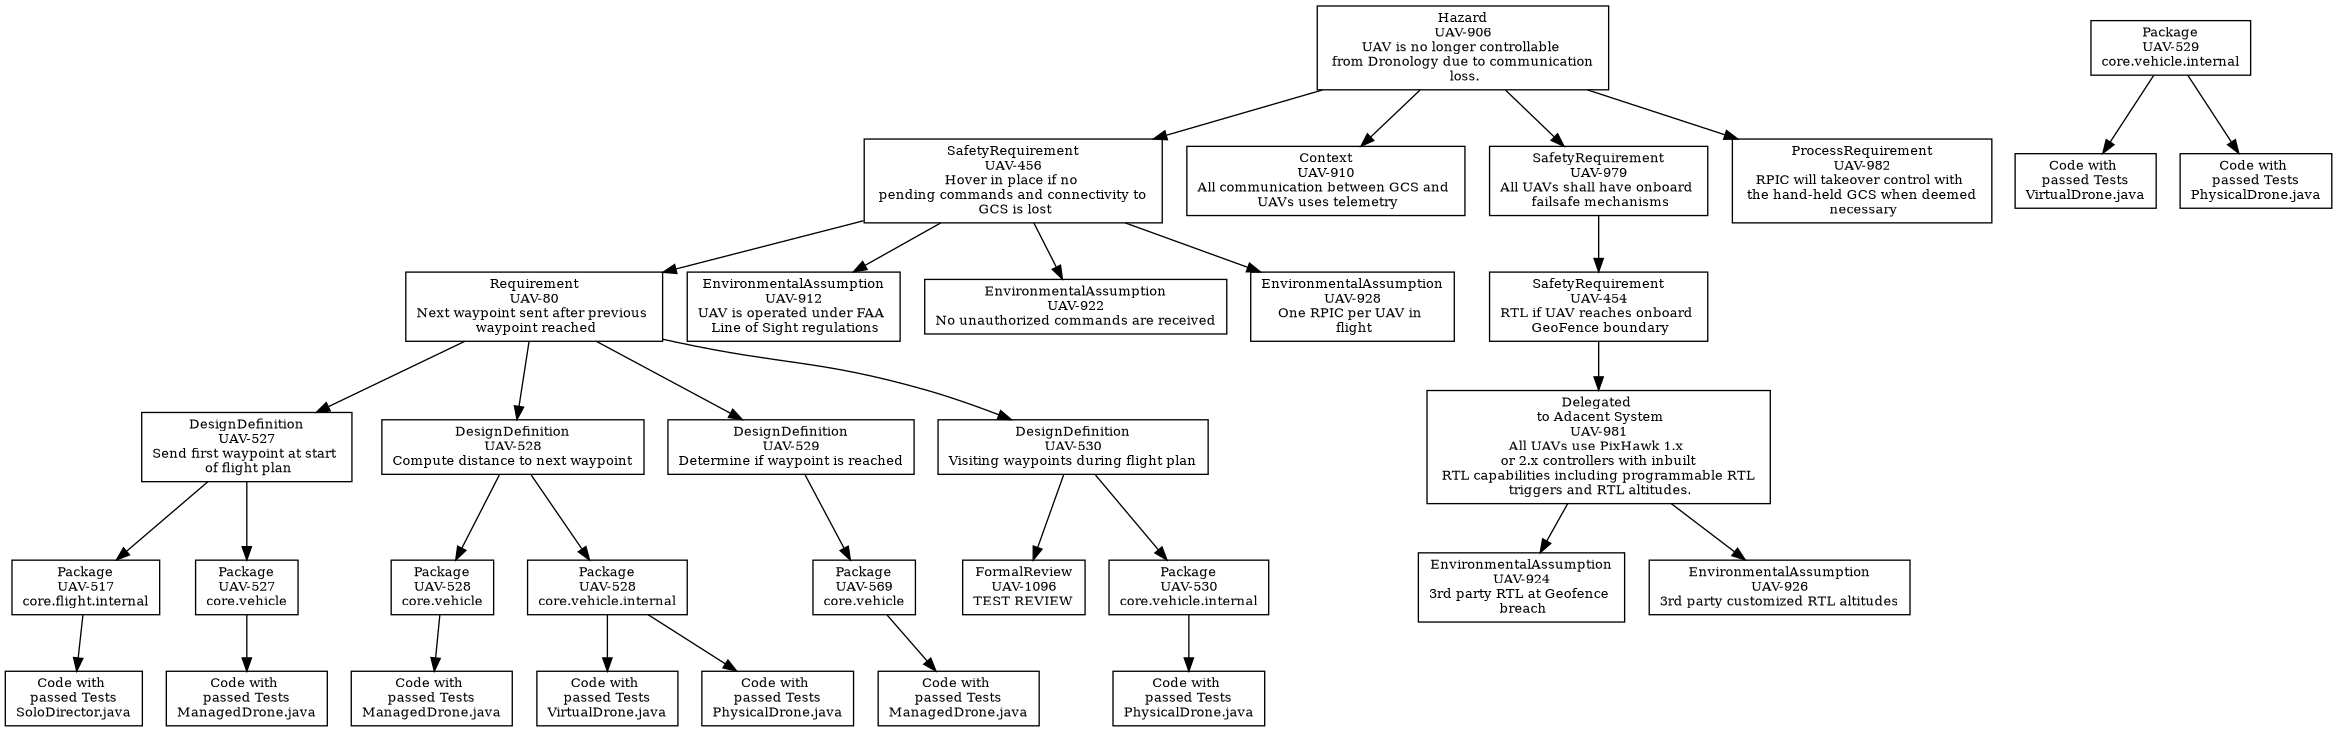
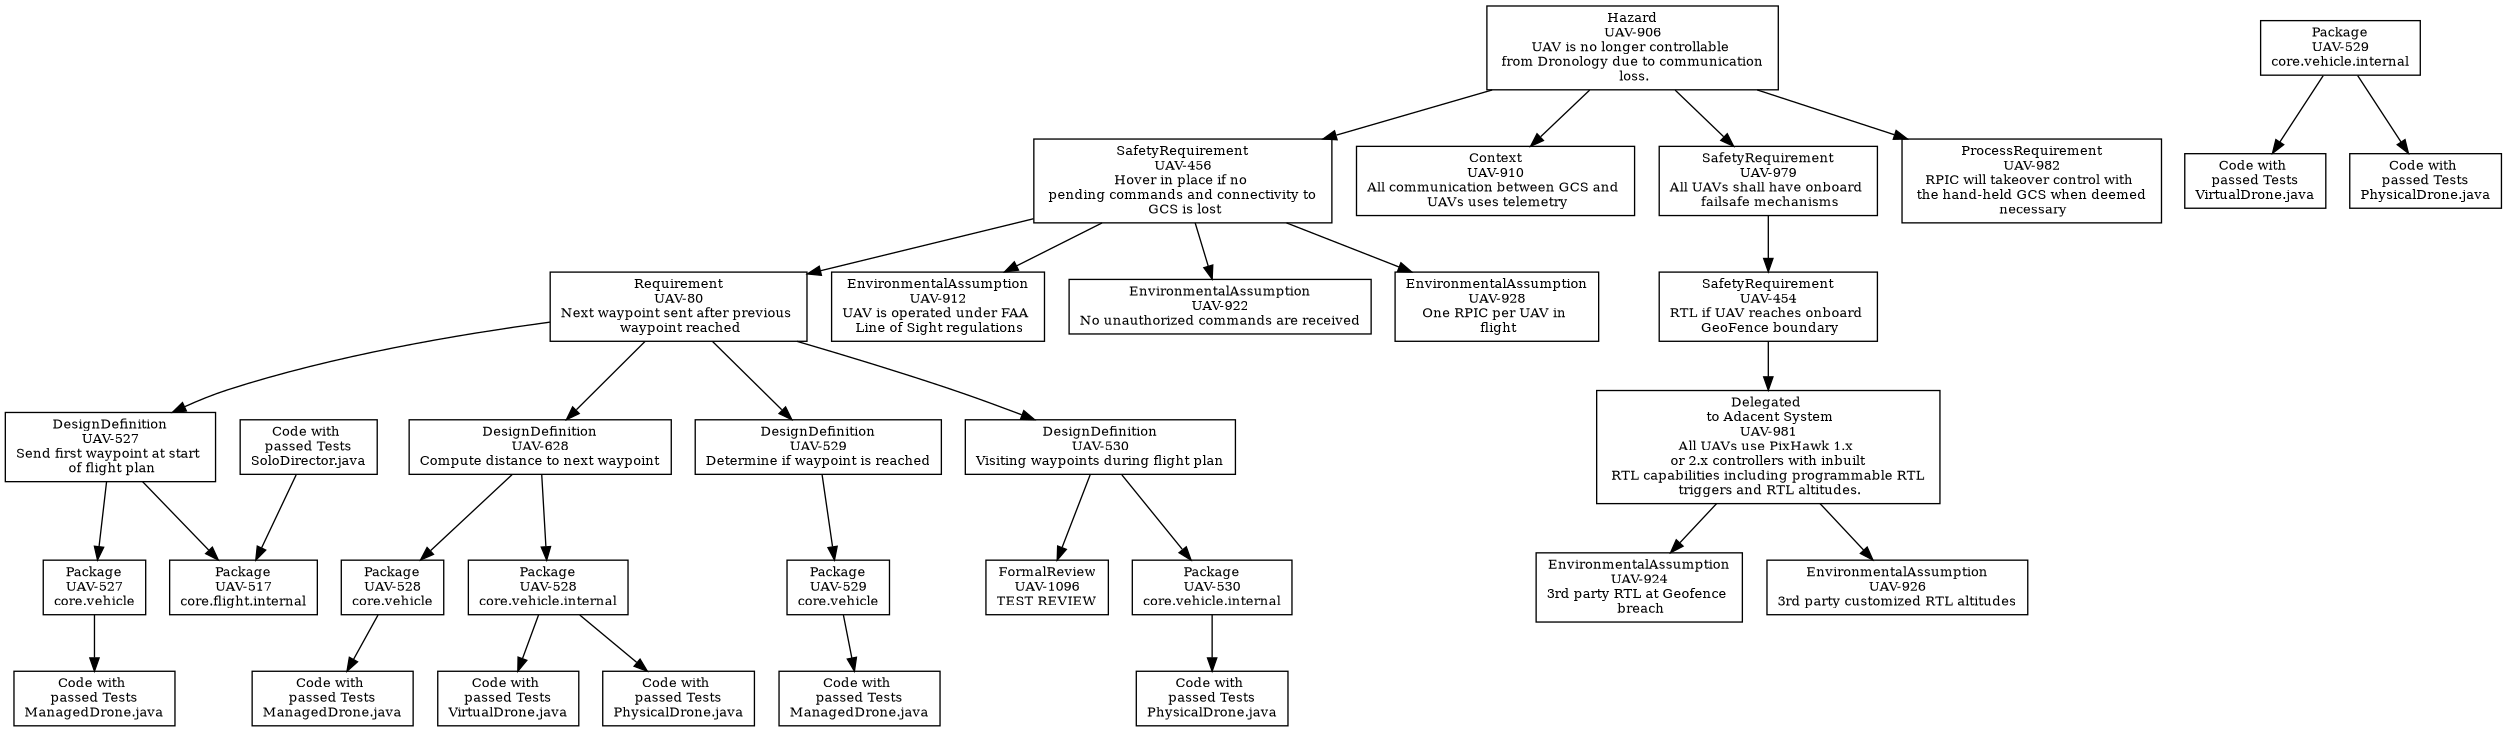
(513, 447) -> (540, 447)
(864, 587) -> (838, 587)
(81, 636) -> (279, 511)
